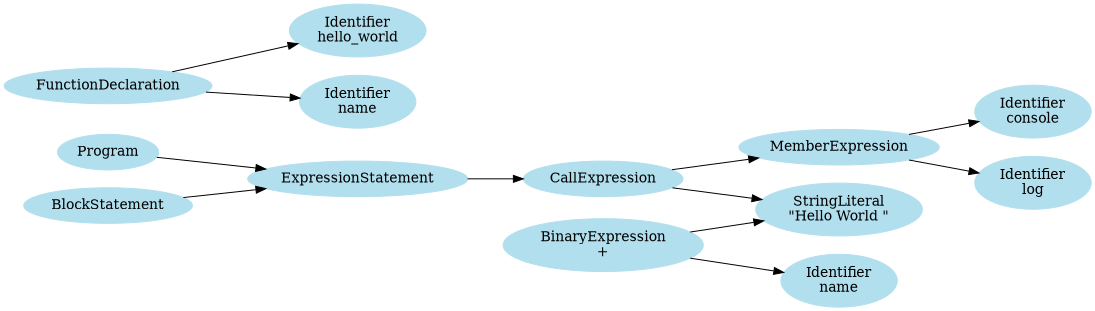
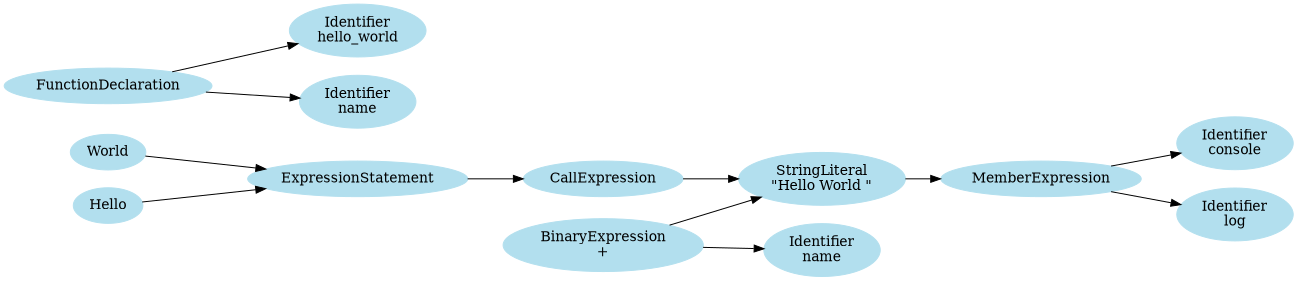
(108, 152) -> (108, 152)
(710, 165) -> (918, 179)
(108, 206) -> (108, 206)
